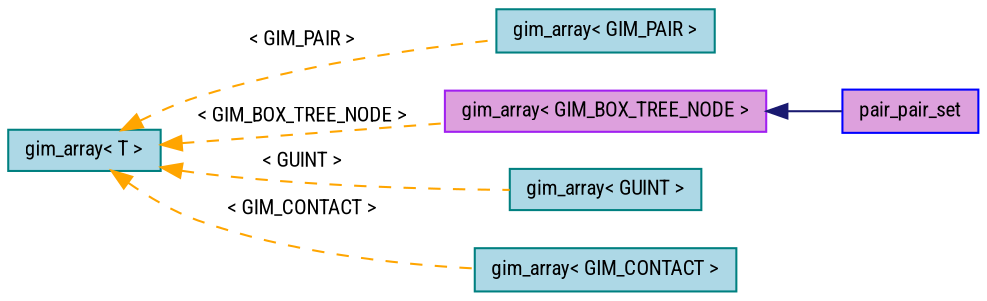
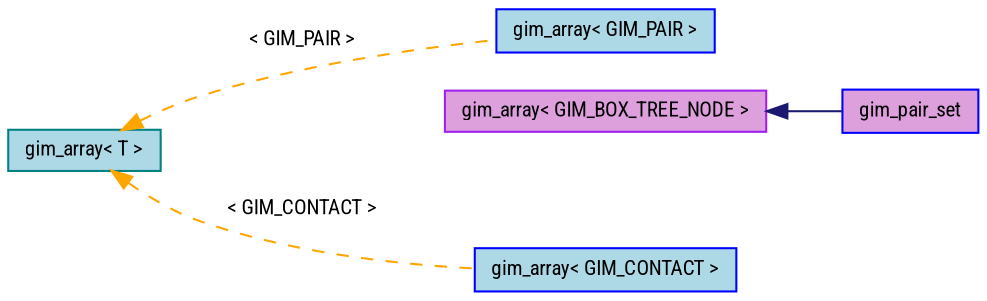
(606, 31) -> (606, 31)
(910, 111) -> (910, 111)
(313, 133) -> none
(606, 189) -> none
(606, 270) -> (606, 270)
